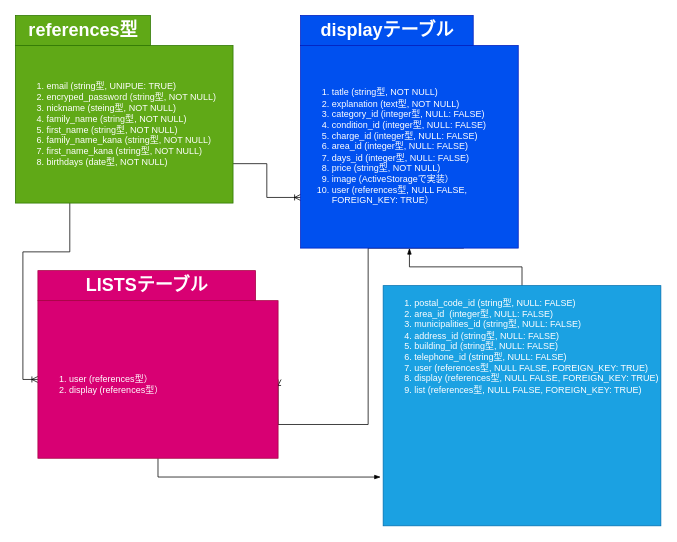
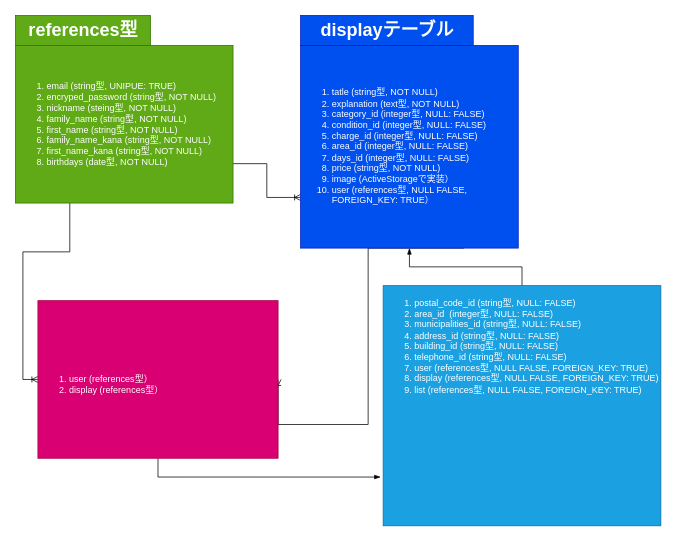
(147, 285) -> none
